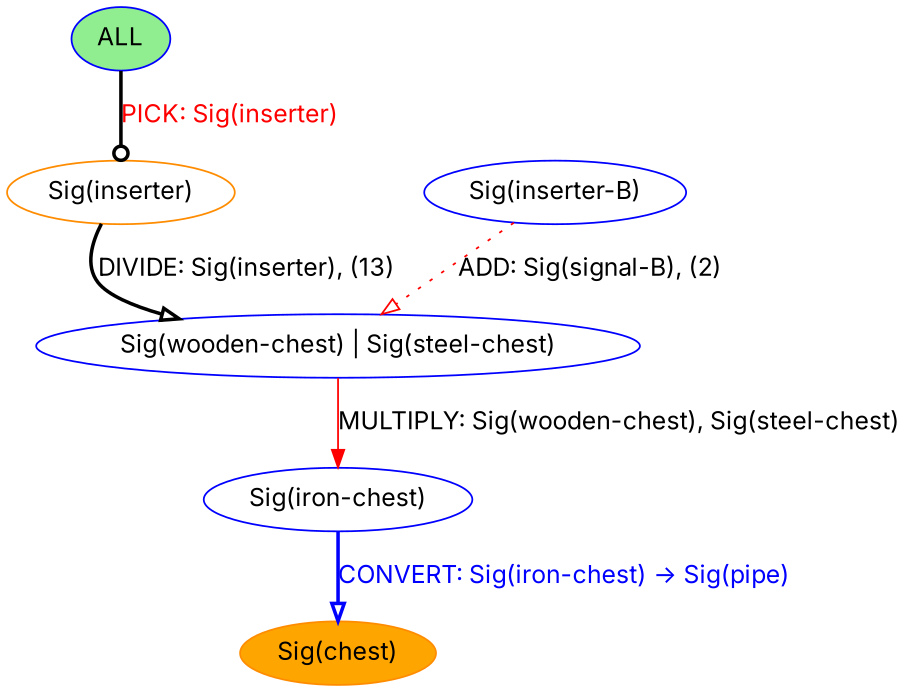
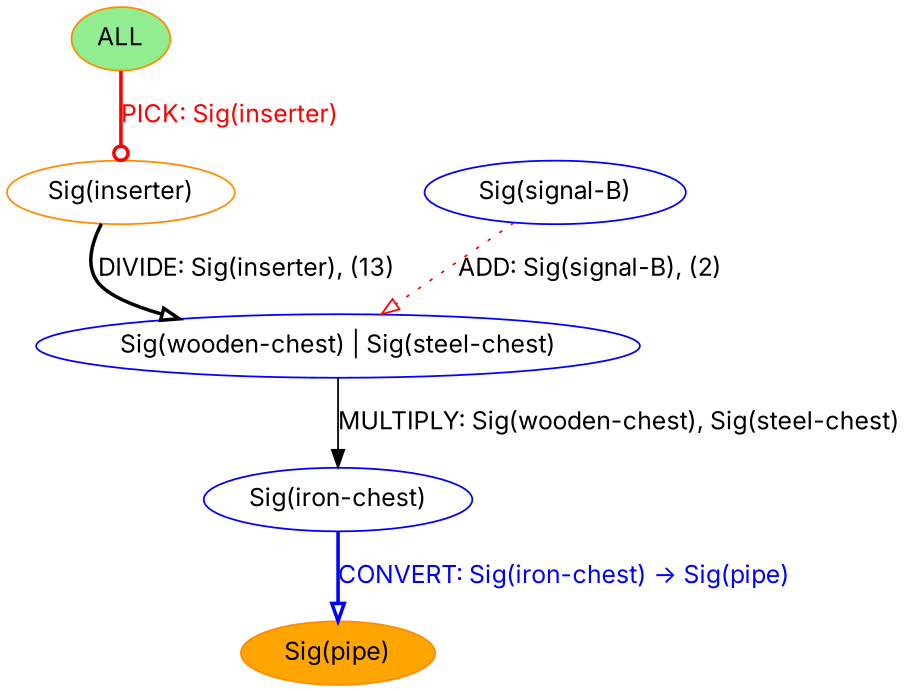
(121, 39) -> (121, 39)
(121, 108) -> (121, 108)
(555, 192) -> (555, 192)
(338, 414) -> (338, 414)
(338, 653) -> (338, 653)
